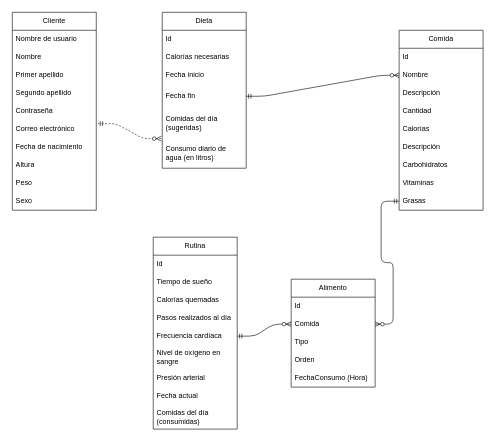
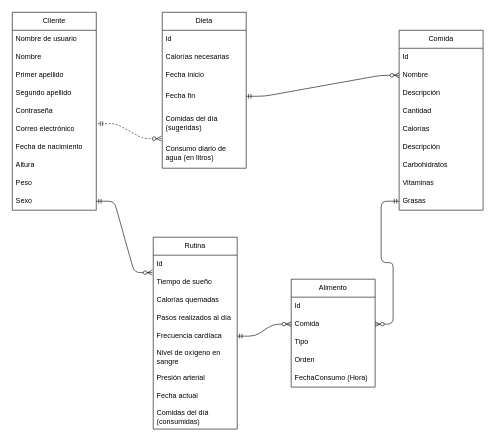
none -> (124, 237)
